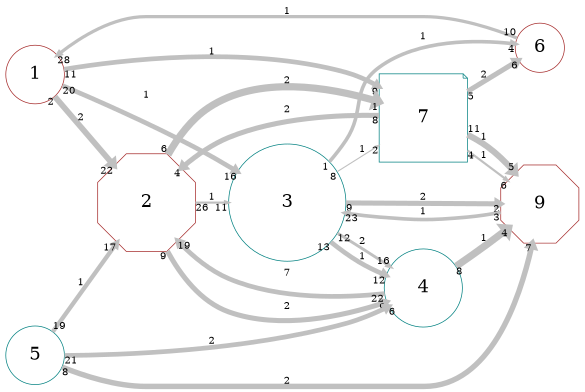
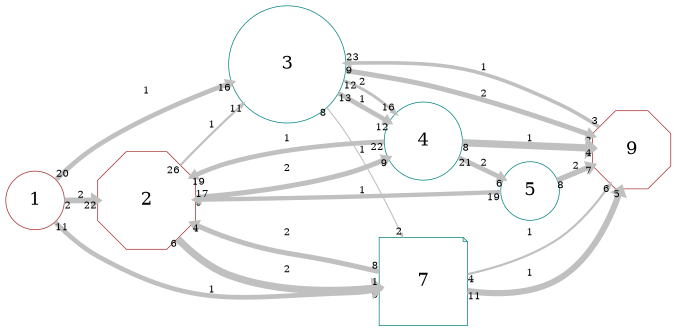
(540, 48) -> none
(287, 273) -> (287, 139)
(227, 346) -> (479, 167)
